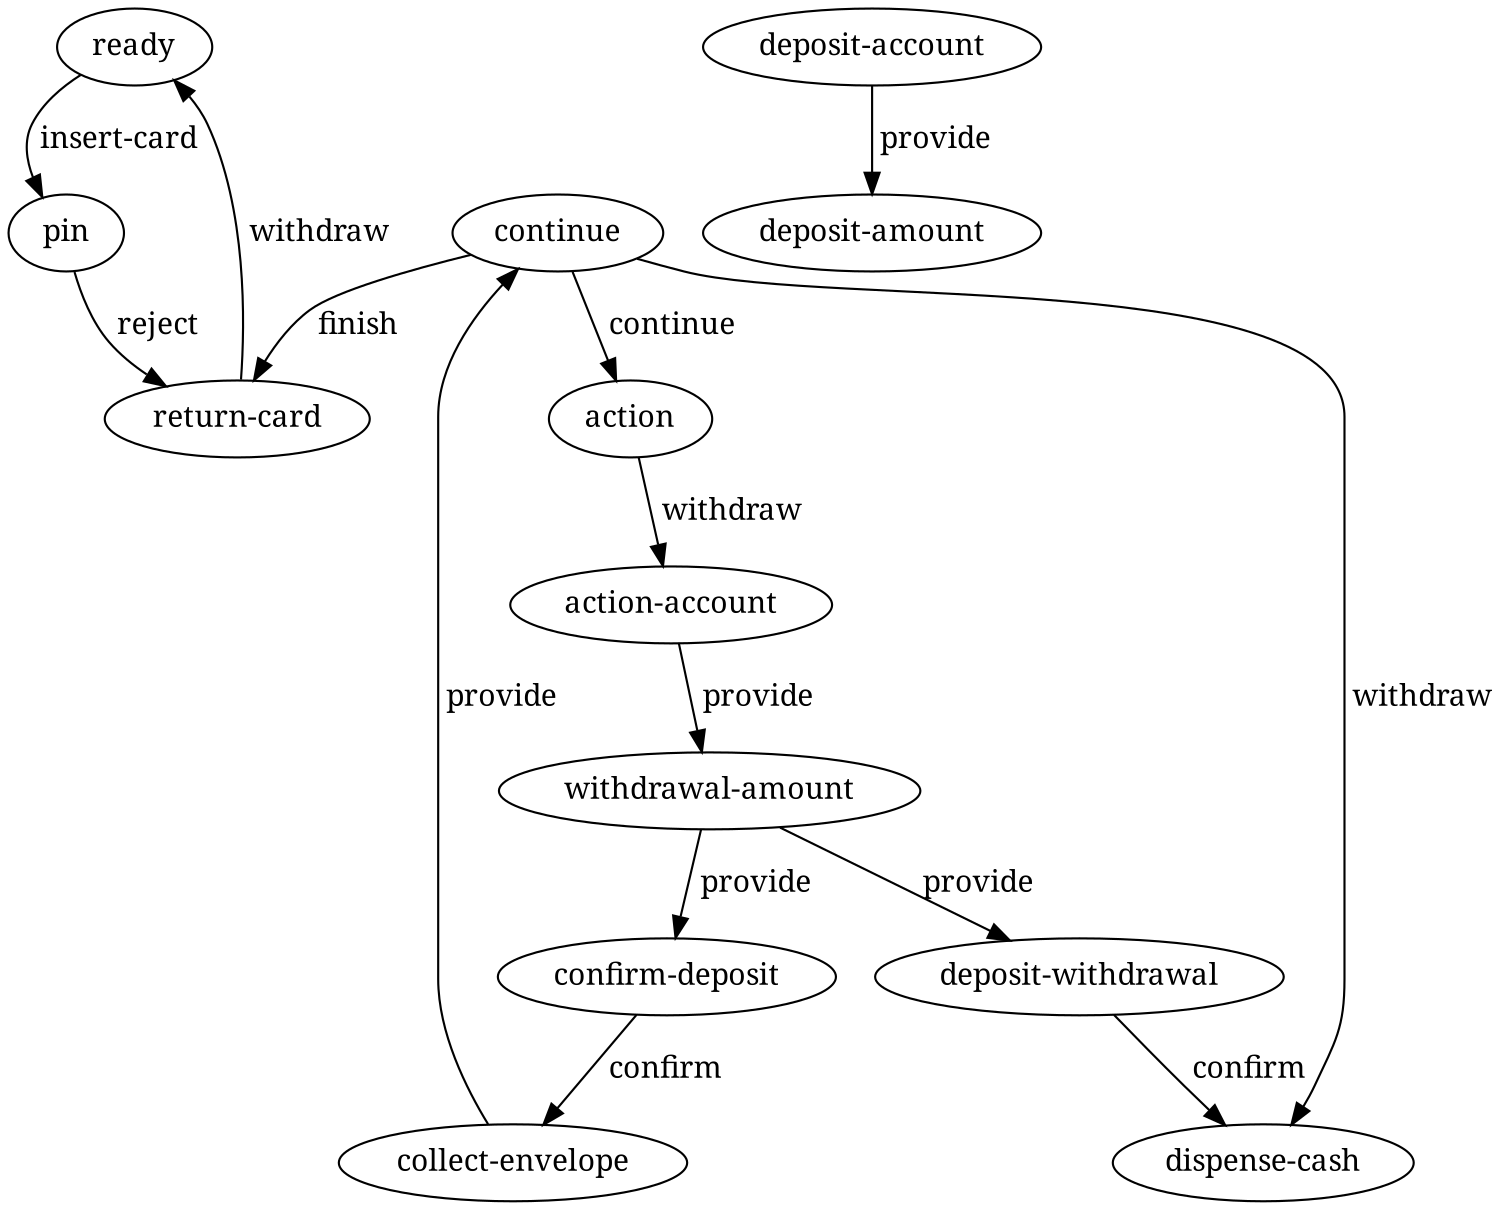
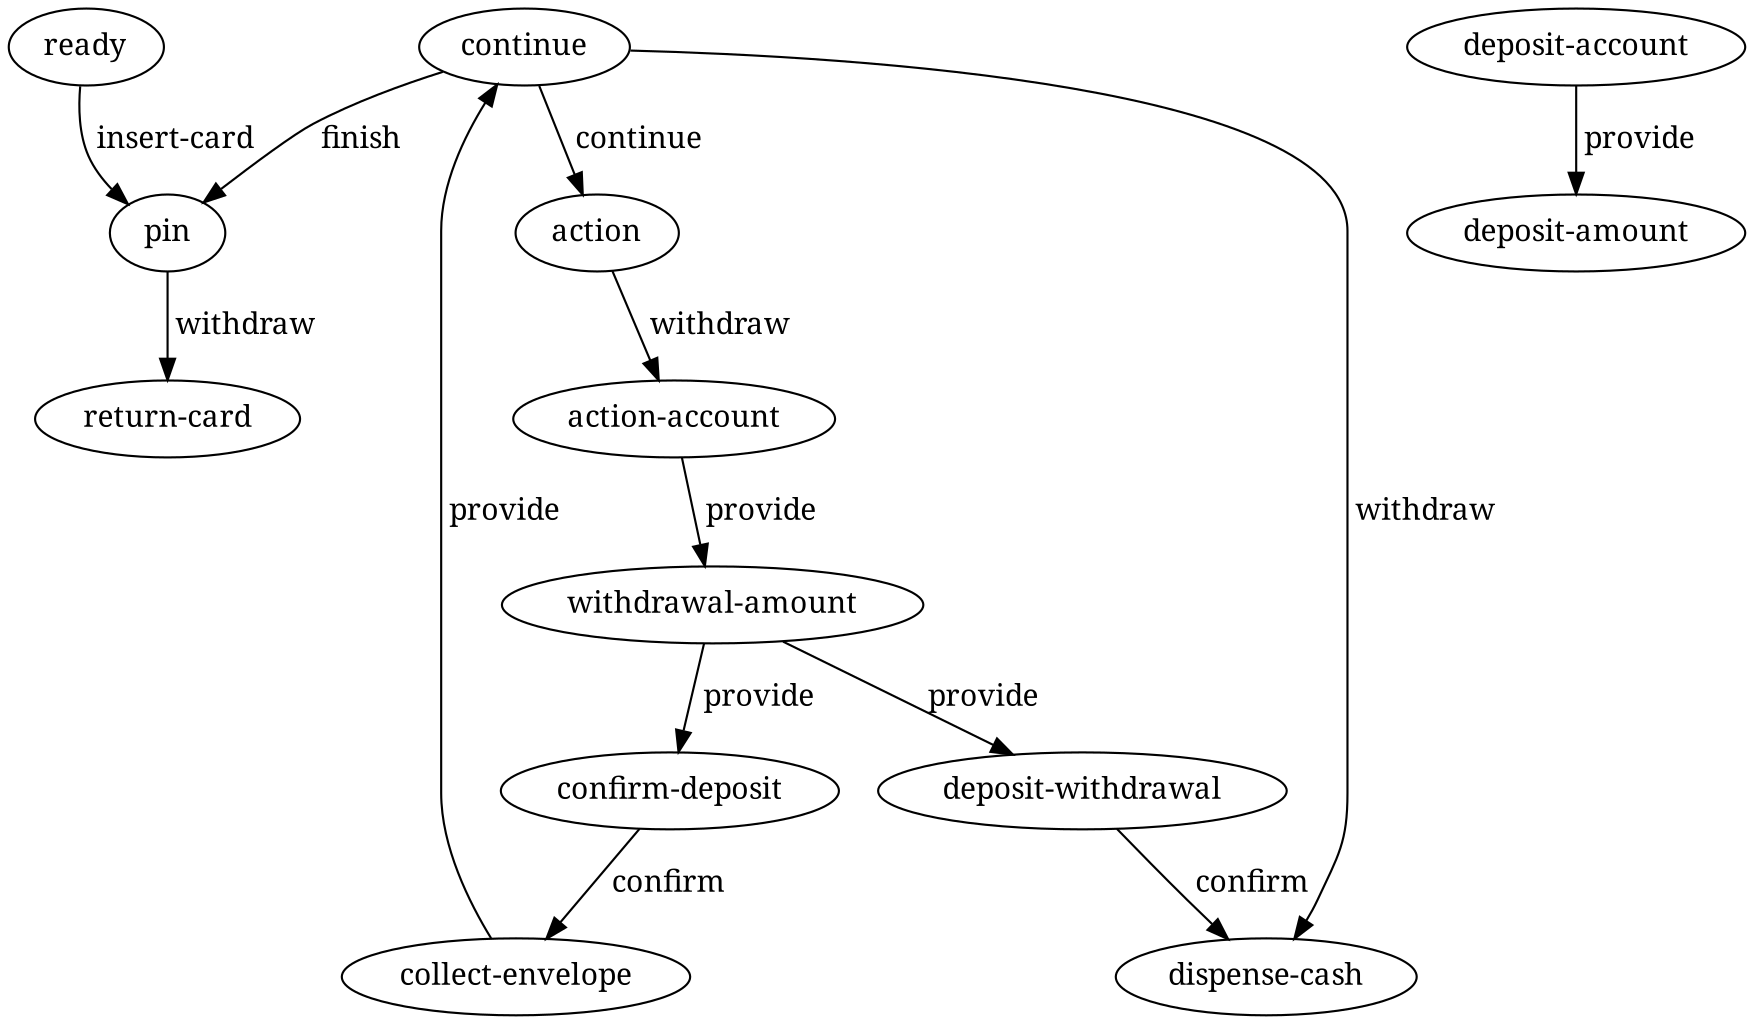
(237, 233) -> none
(356, 288) -> (325, 118)
(158, 326) -> (246, 326)
